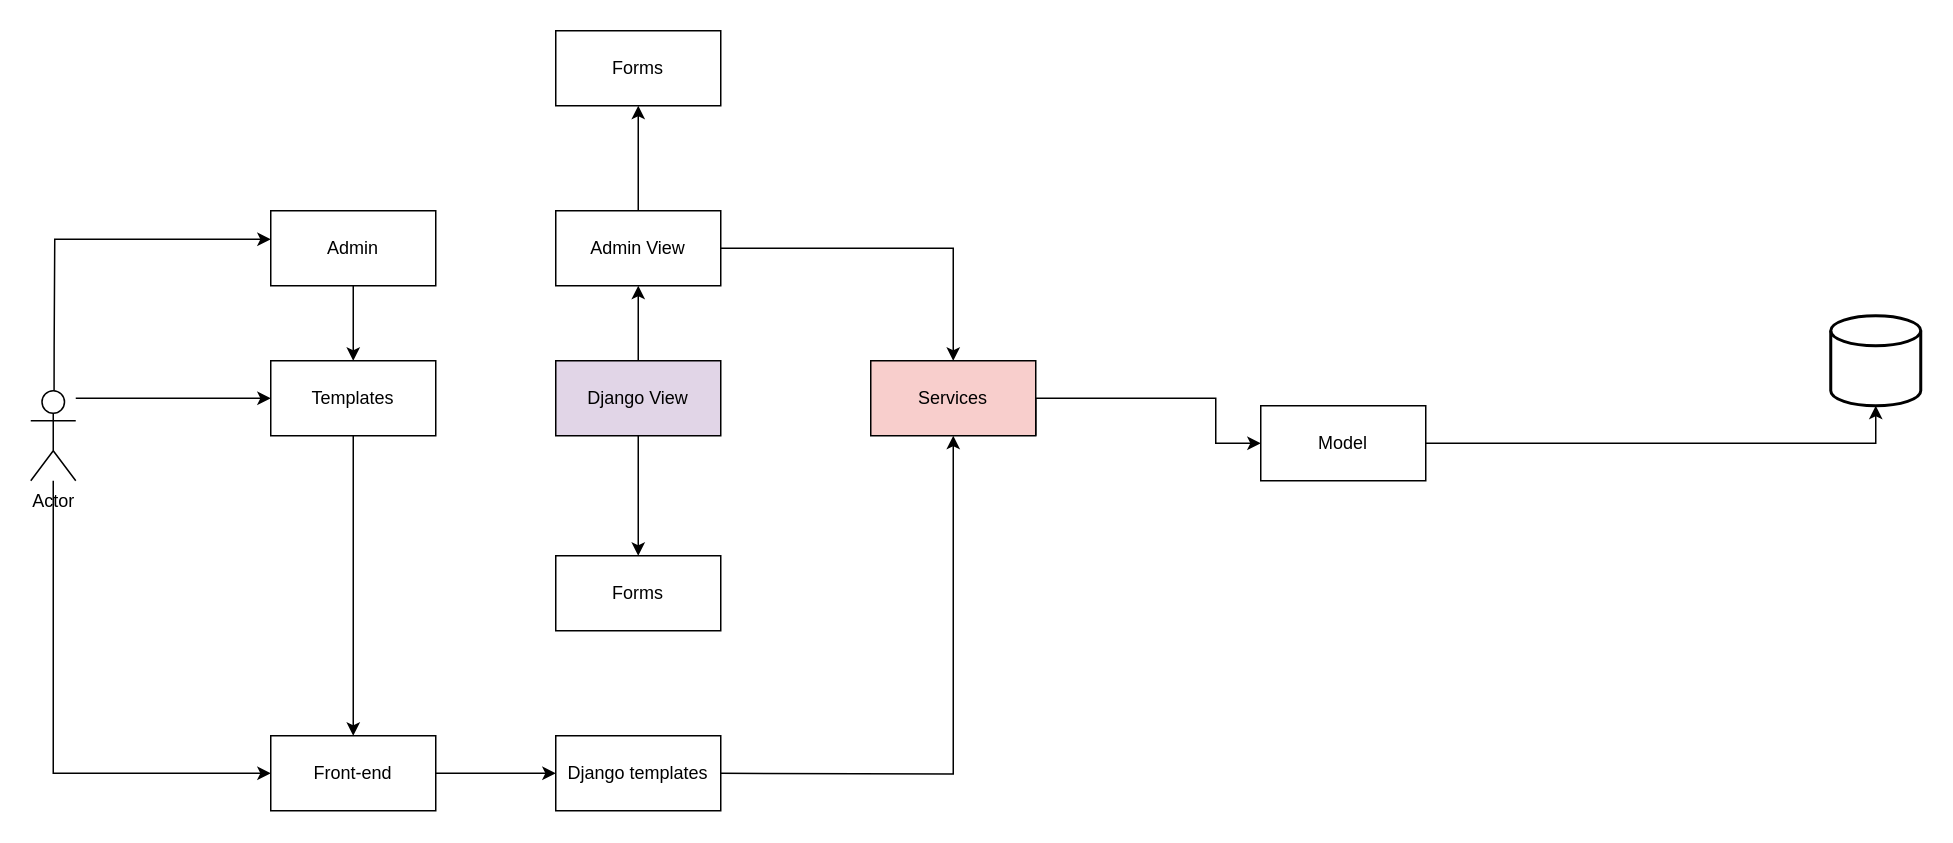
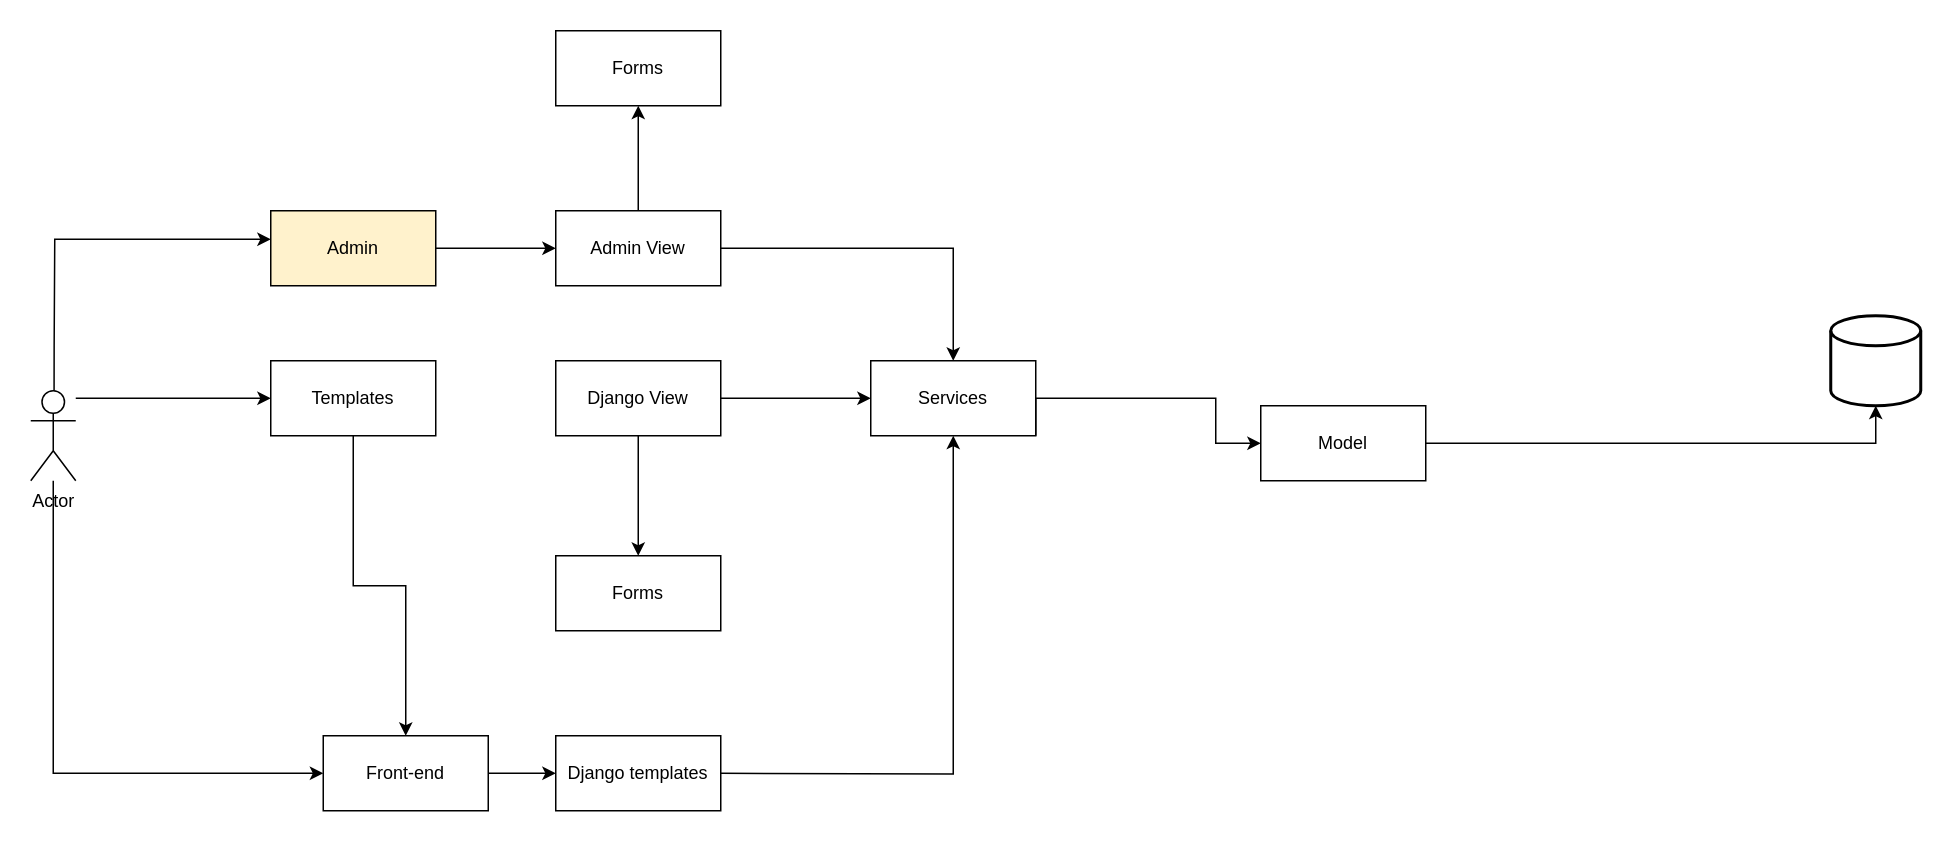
(353, 248) -> (353, 248)
(353, 318) -> (491, 248)
(638, 329) -> (791, 398)
(638, 398) -> (638, 398)
(953, 398) -> (953, 398)
(353, 773) -> (406, 773)
